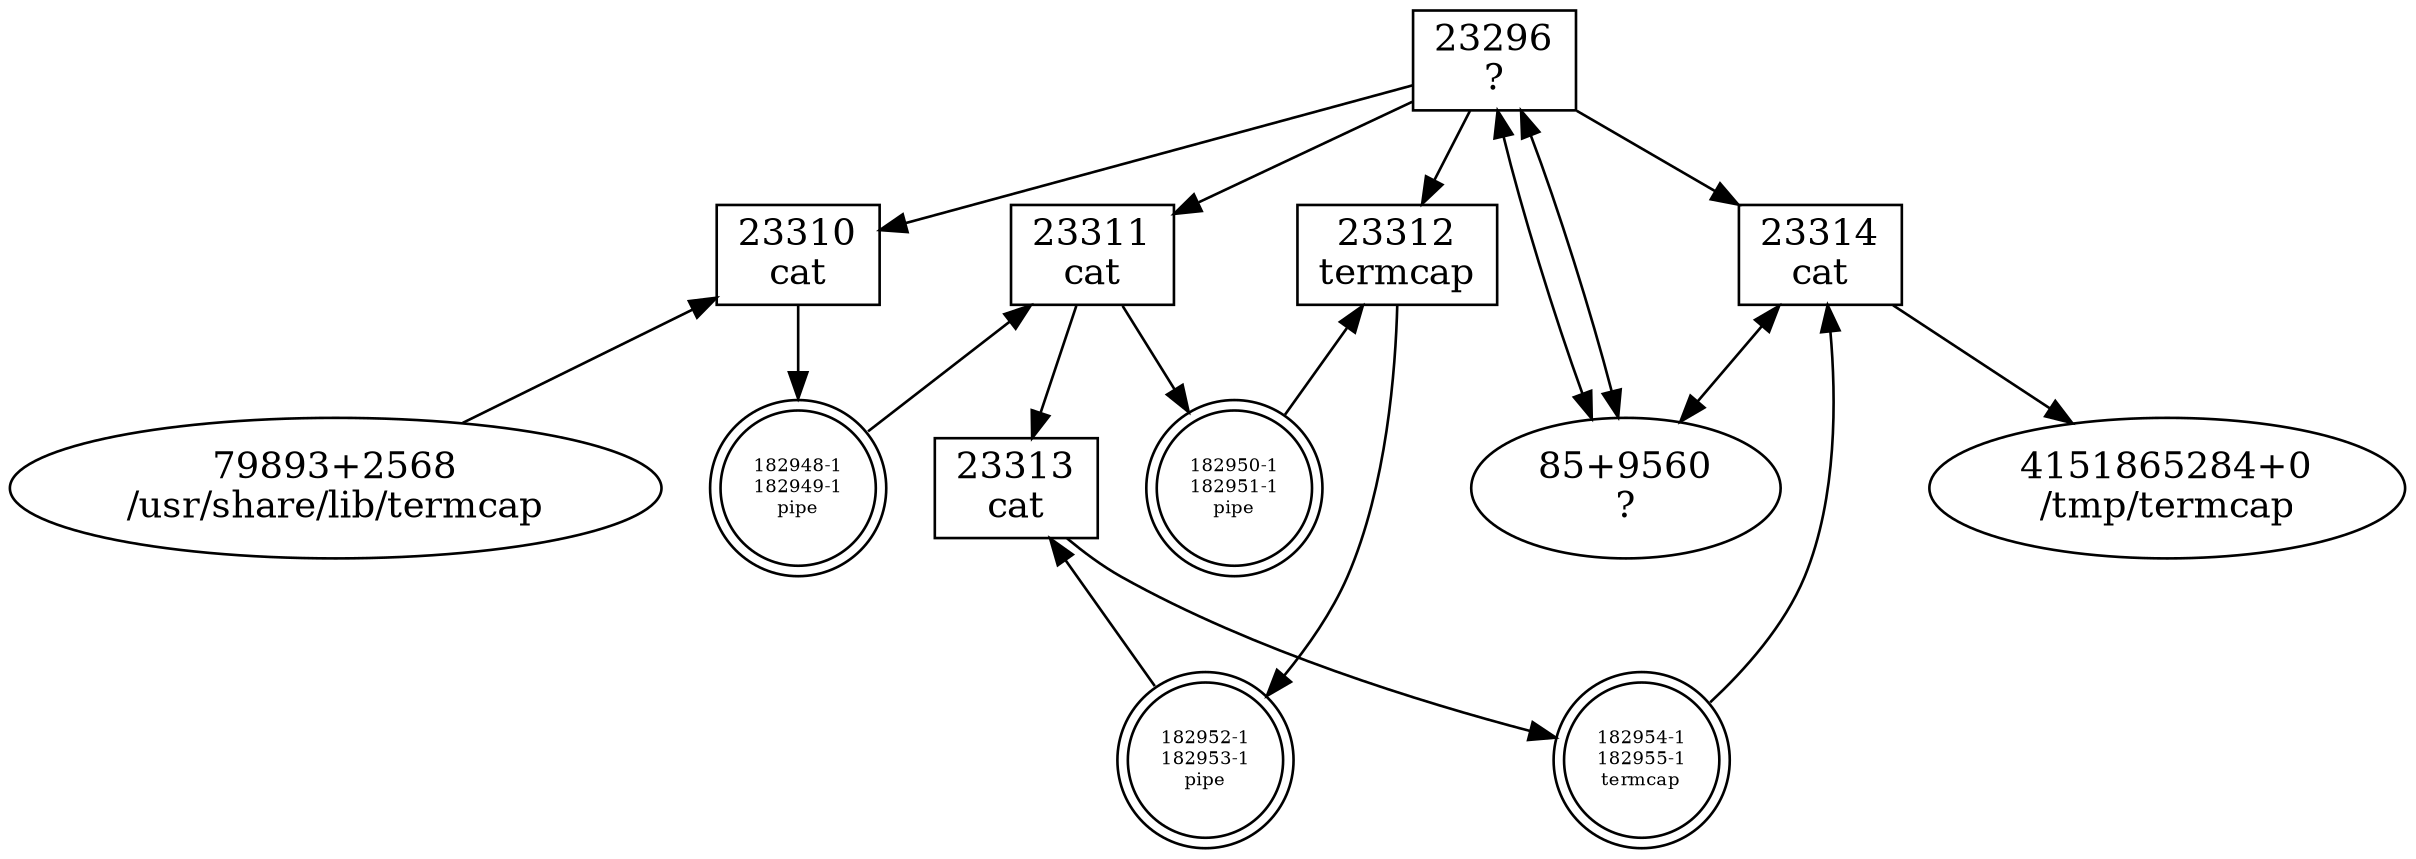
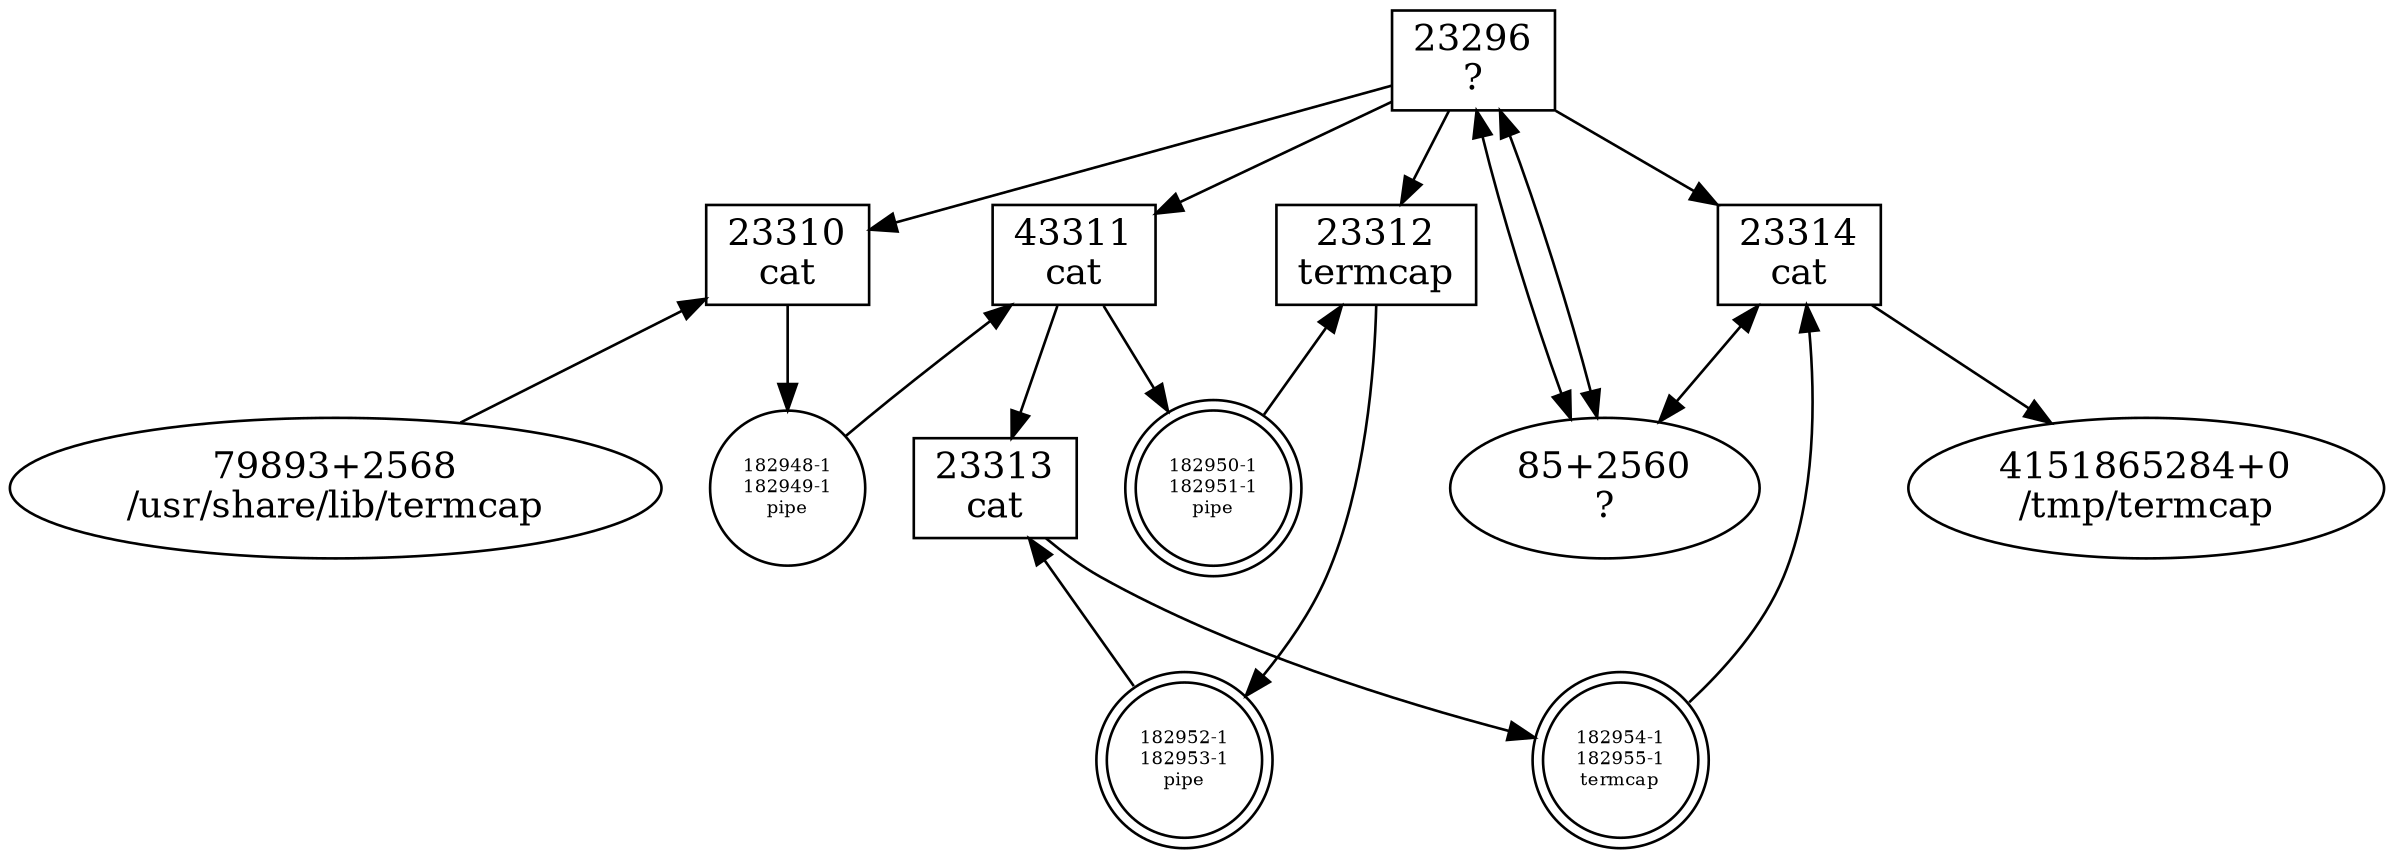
(1092, 255) -> (1074, 255)
(798, 488) -> (788, 488)
(1626, 488) -> (1605, 488)
